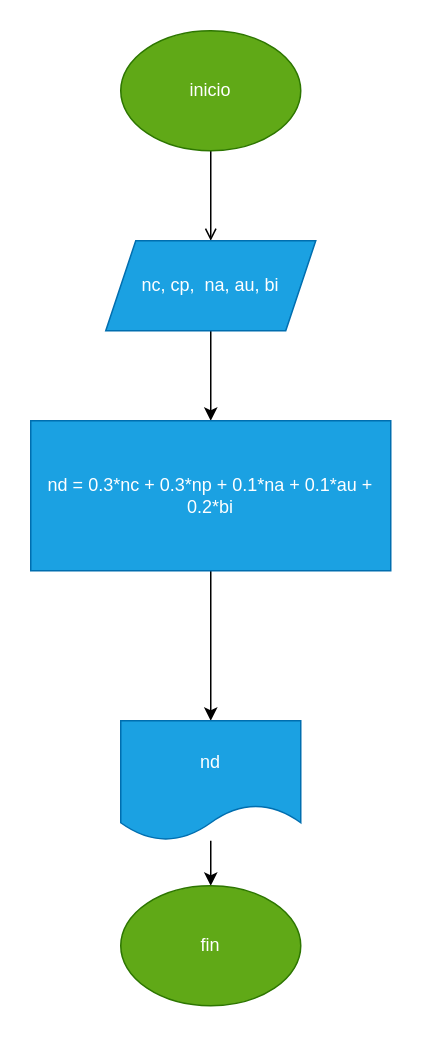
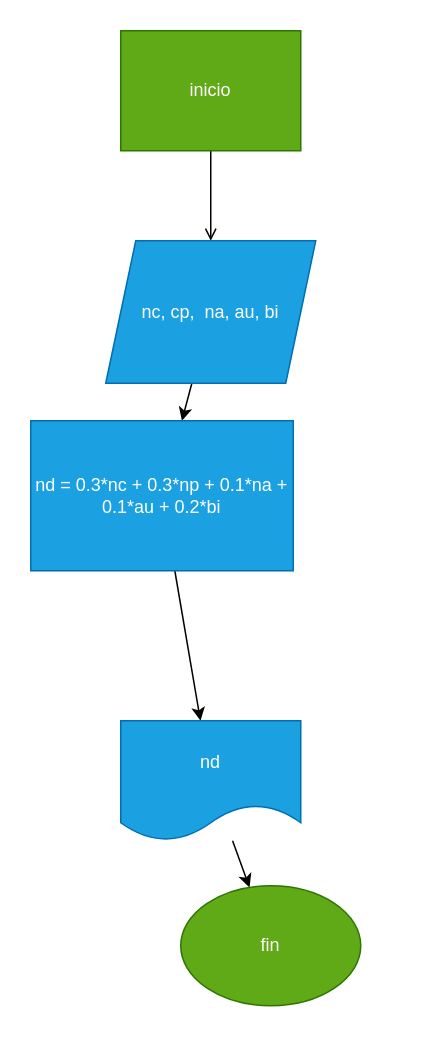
(211, 91) -> (211, 91)
(211, 286) -> (211, 312)
(211, 496) -> (162, 496)
(211, 946) -> (271, 946)
